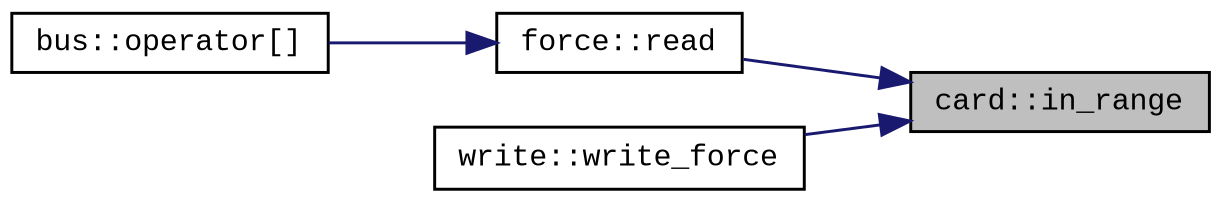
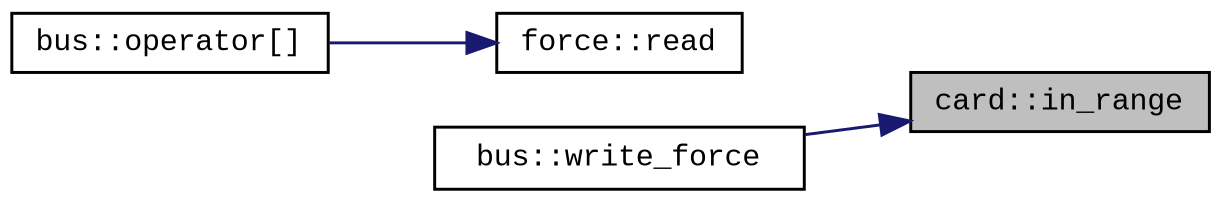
(812, 69) -> none
(619, 158) -> (619, 158)
